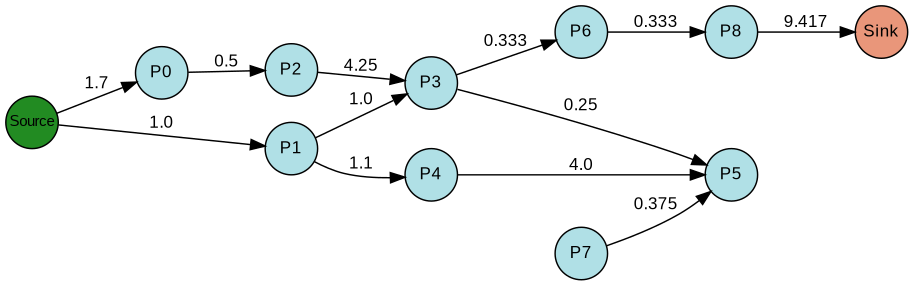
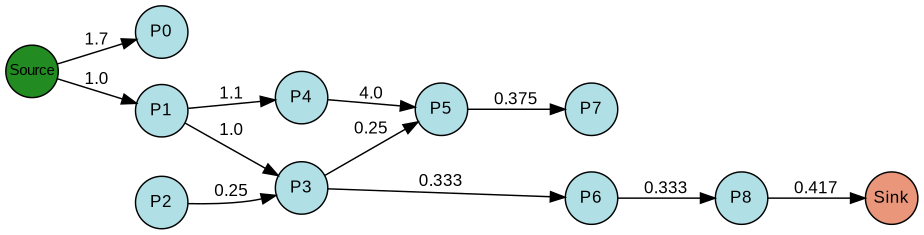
(806, 23) -> (817, 189)
(361, 66) -> (232, 192)
(219, 72) -> none
(655, 227) -> (509, 109)
